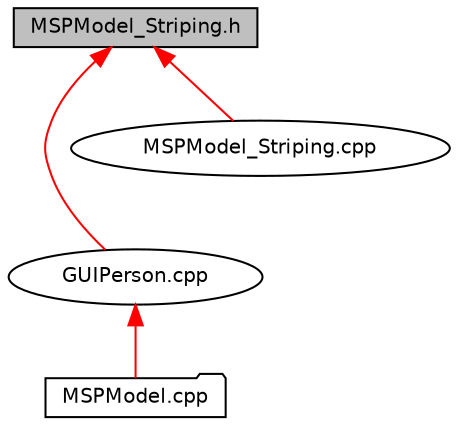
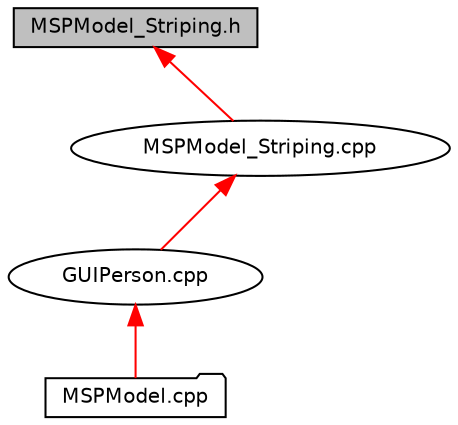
(46, 157) -> (191, 220)
